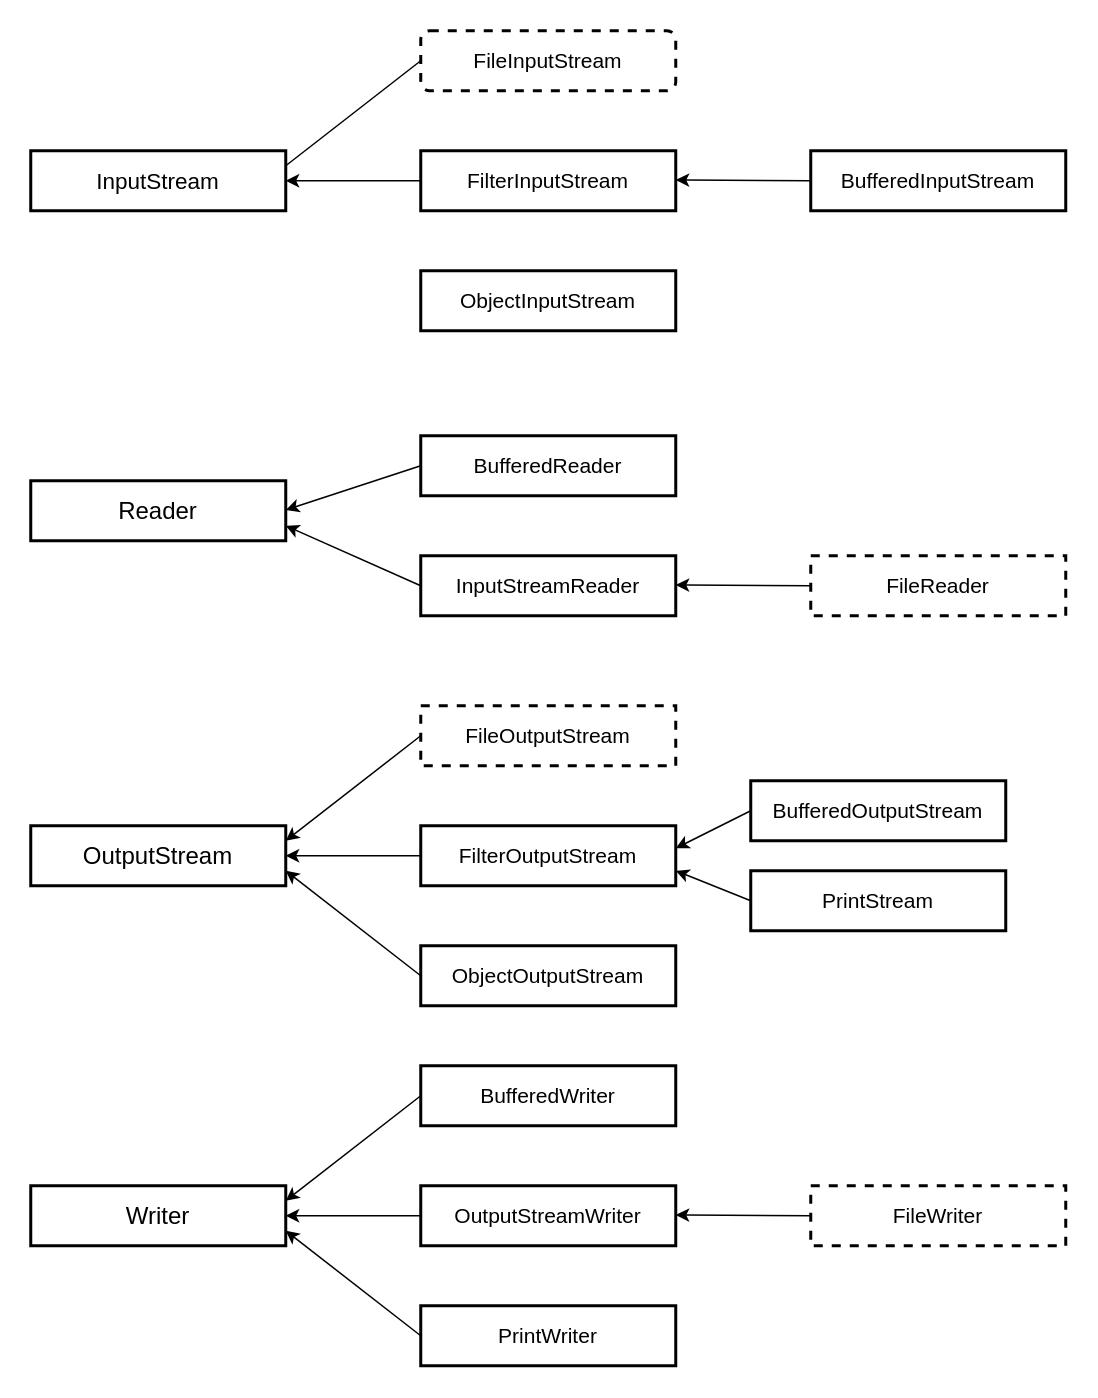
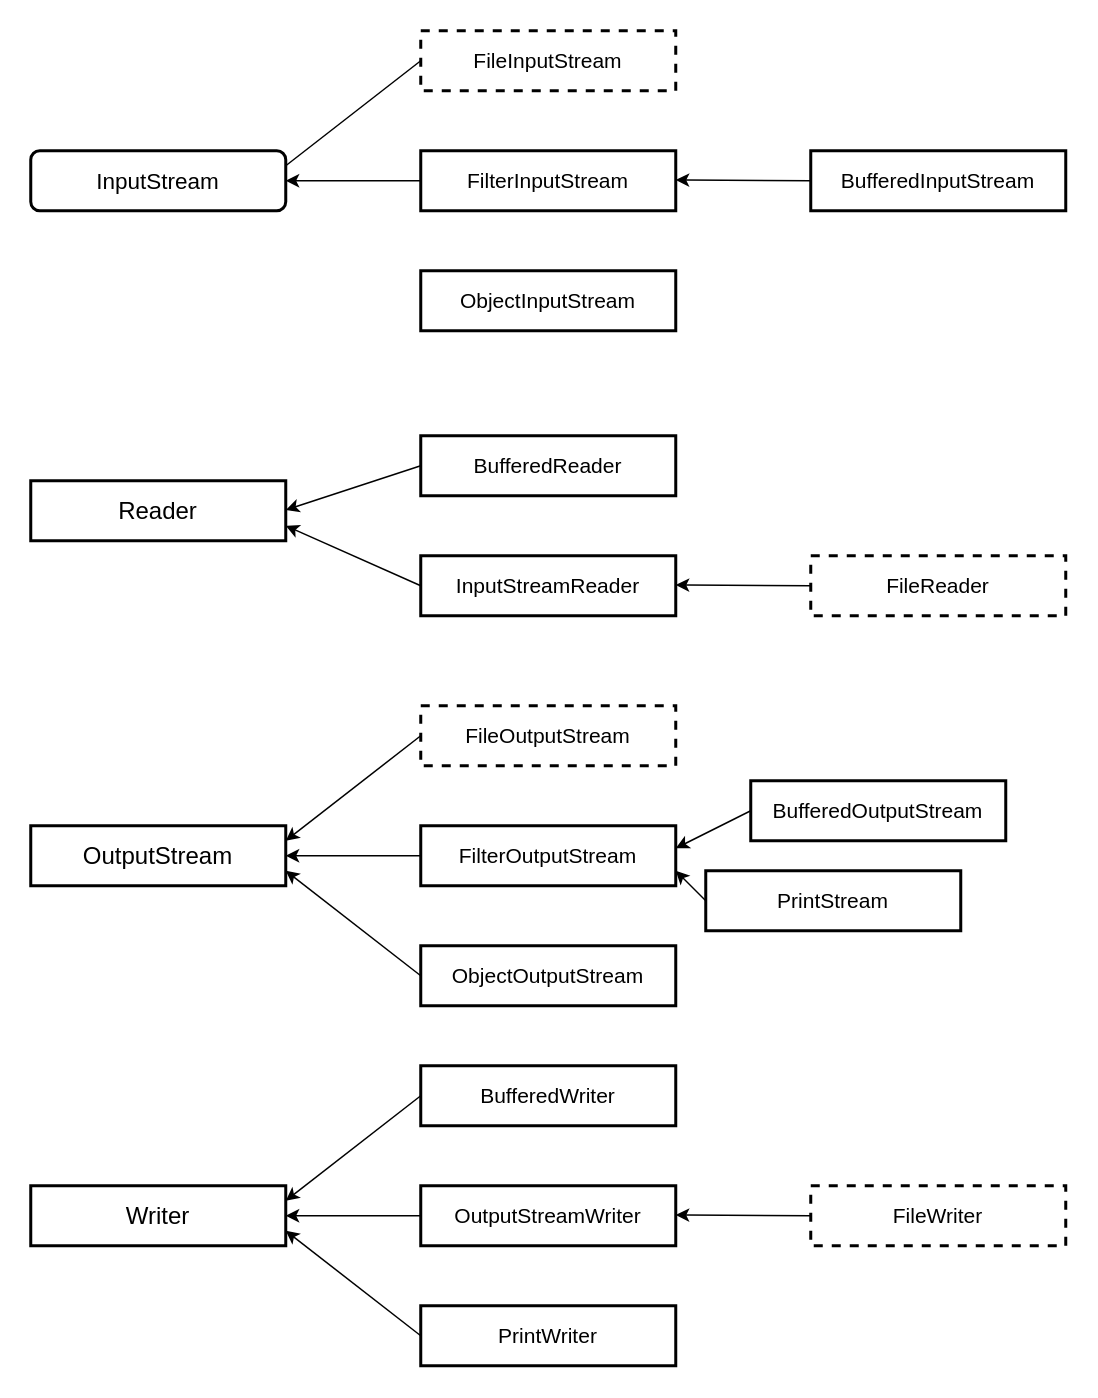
(548, 61) -> (548, 61)
(158, 181) -> (158, 181)
(878, 901) -> (833, 901)
